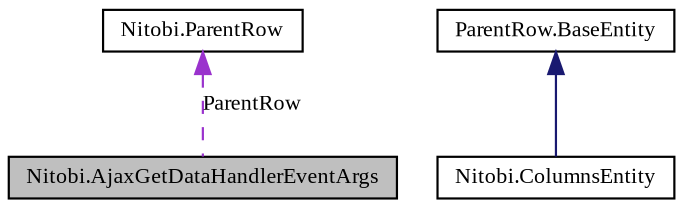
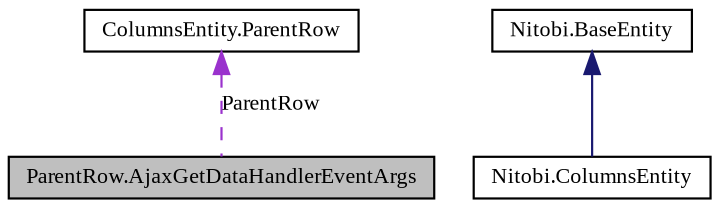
(203, 31) -> (221, 31)
(556, 31) -> (592, 31)
(203, 178) -> (221, 178)
